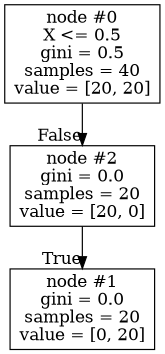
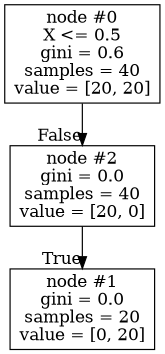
(82, 54) -> (82, 54)
(82, 186) -> (82, 186)
